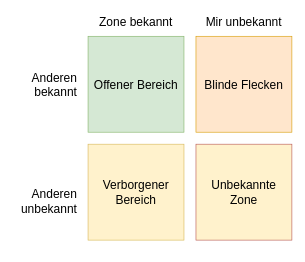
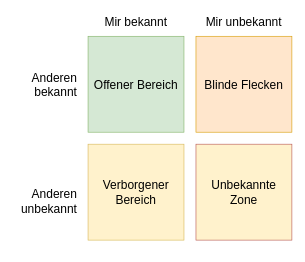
(136, 21) -> (136, 21)
